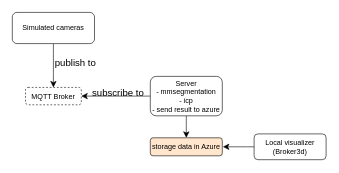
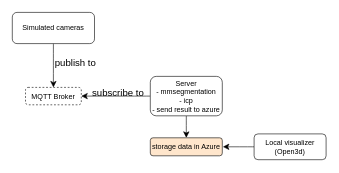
(290, 147) -> (290, 147)
